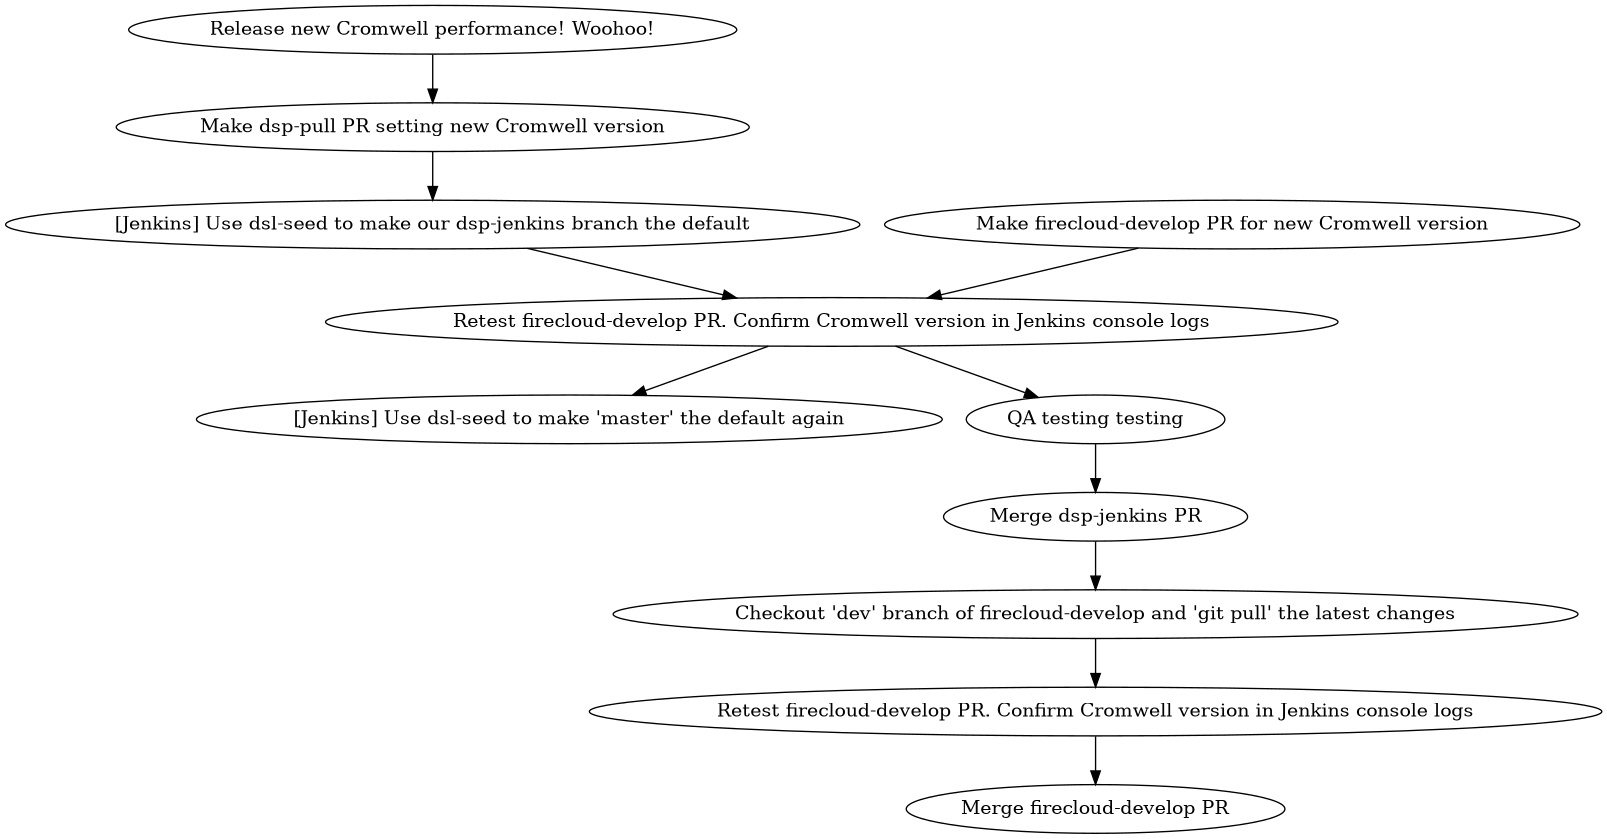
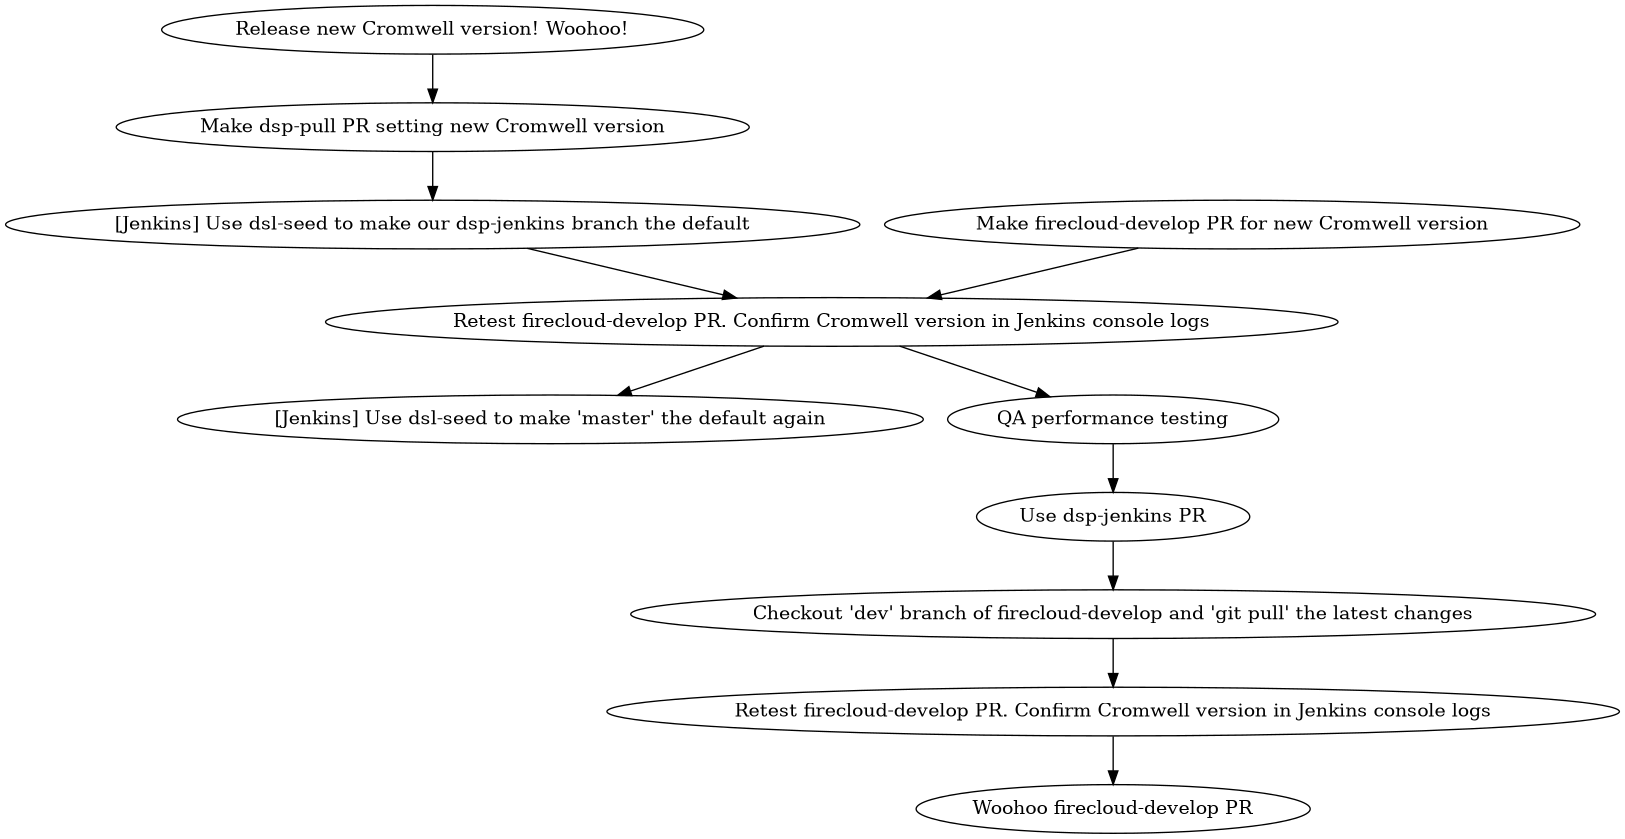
(433, 30) -> (433, 30)
(1096, 419) -> (1113, 419)
(1096, 517) -> (1113, 517)
(1096, 809) -> (1113, 809)
